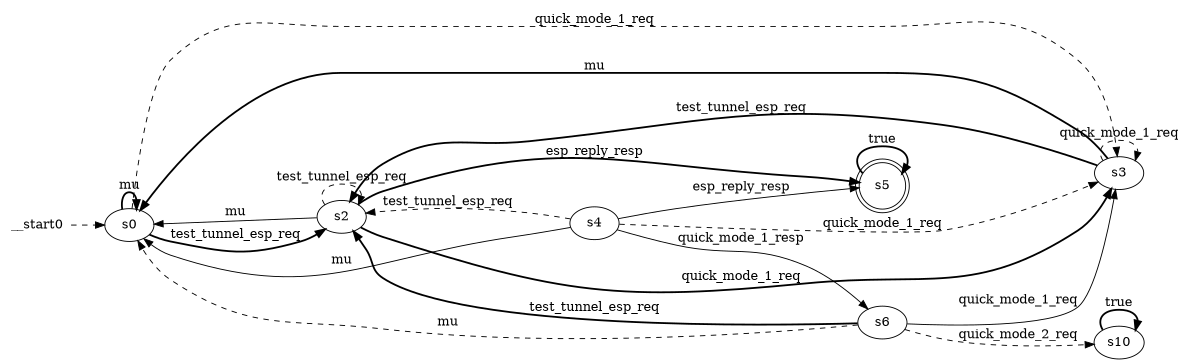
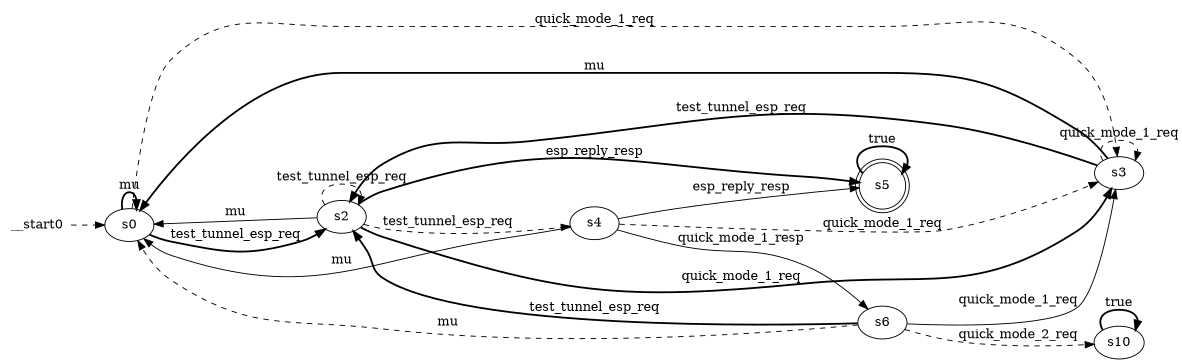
(473, 209) -> (462, 233)
